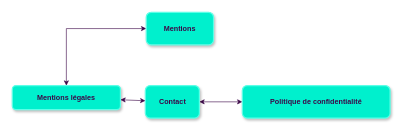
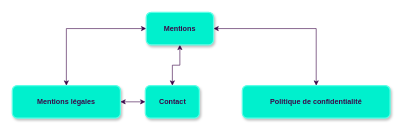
none -> (267, 29)
none -> (172, 72)
(66, 98) -> (66, 102)
(236, 102) -> none
